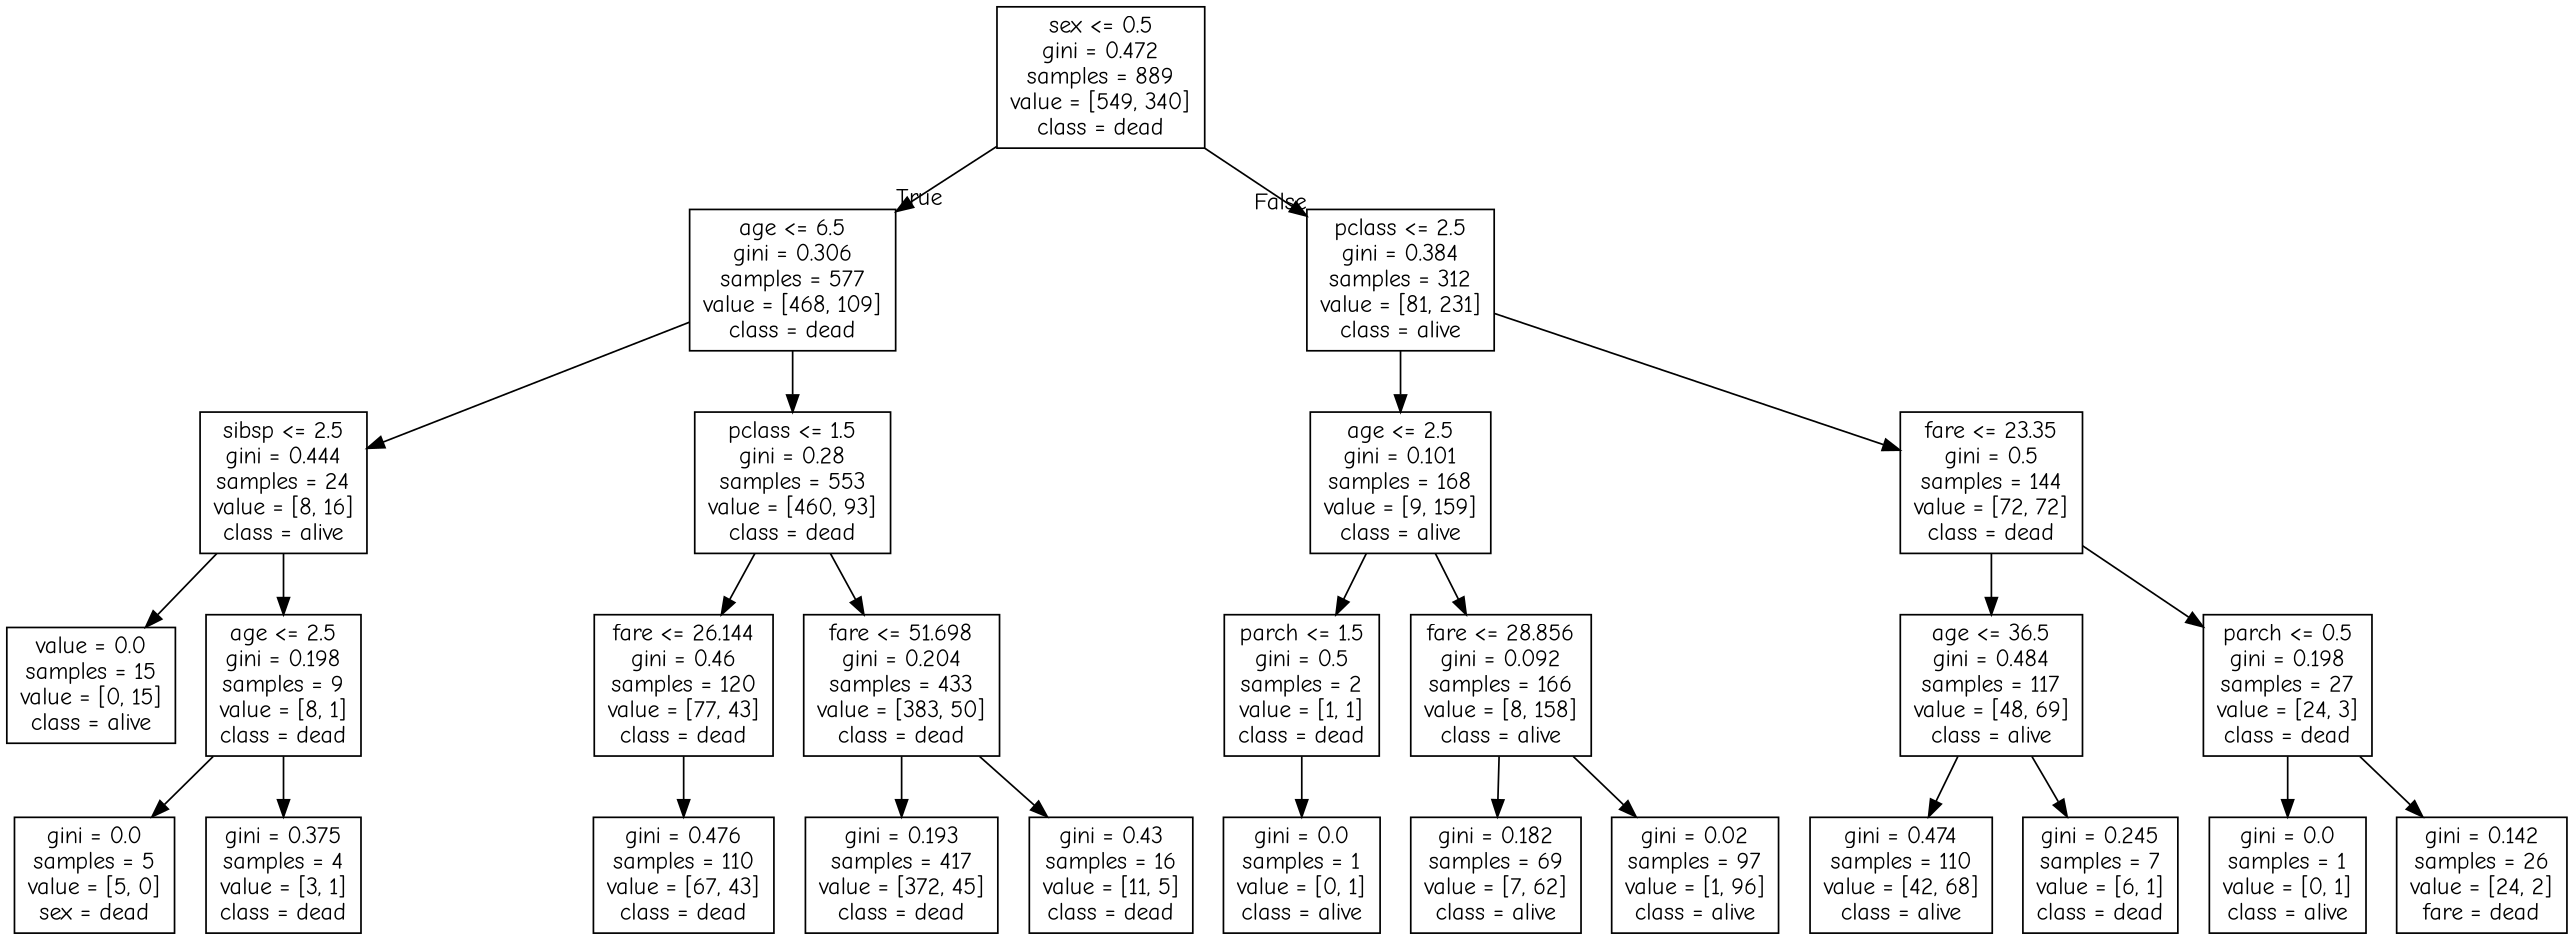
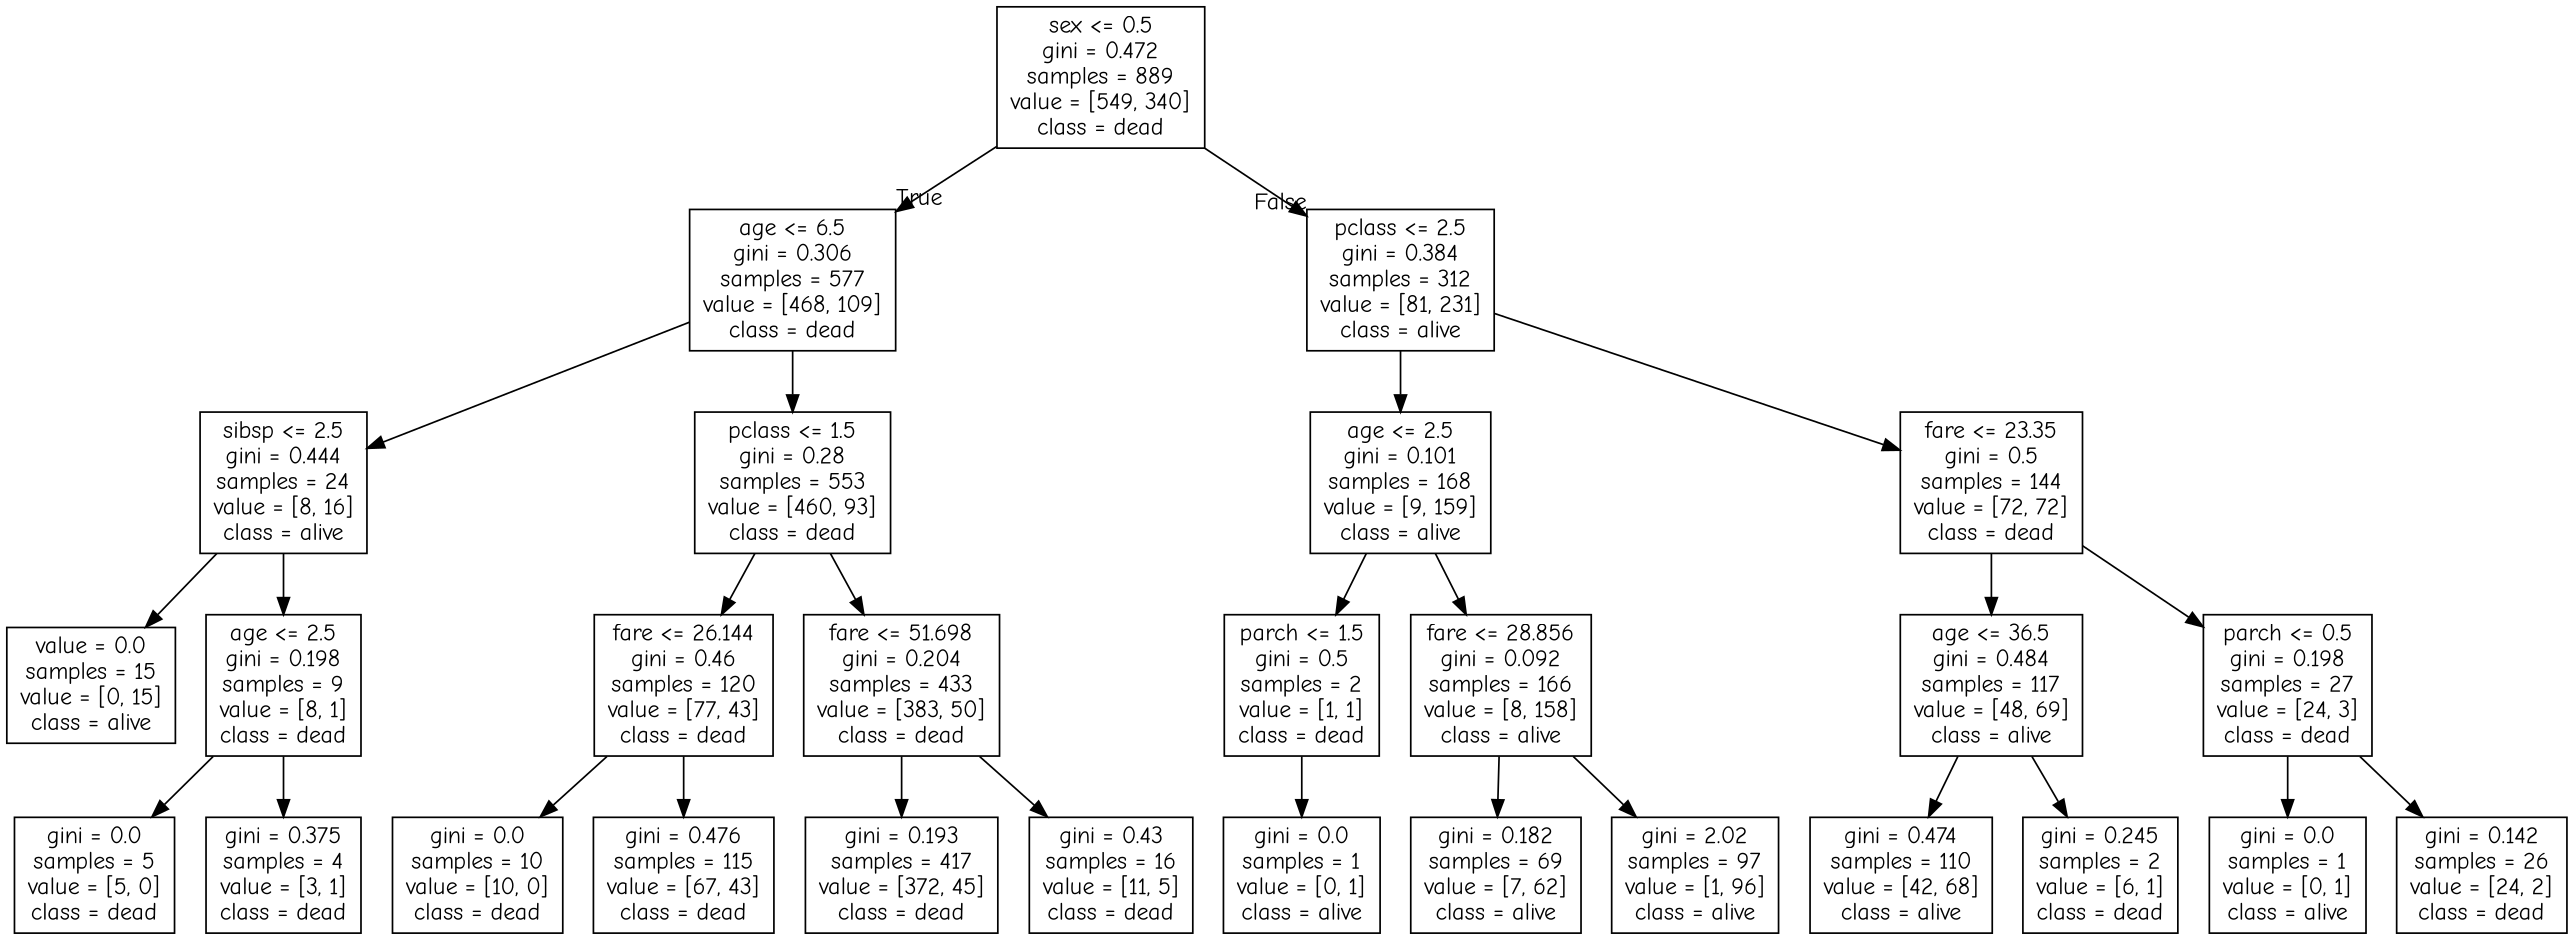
(95, 875) -> (95, 875)
none -> (478, 875)
(684, 875) -> (684, 875)
(1695, 875) -> (1695, 875)
(2100, 875) -> (2100, 875)
(2482, 875) -> (2482, 875)
